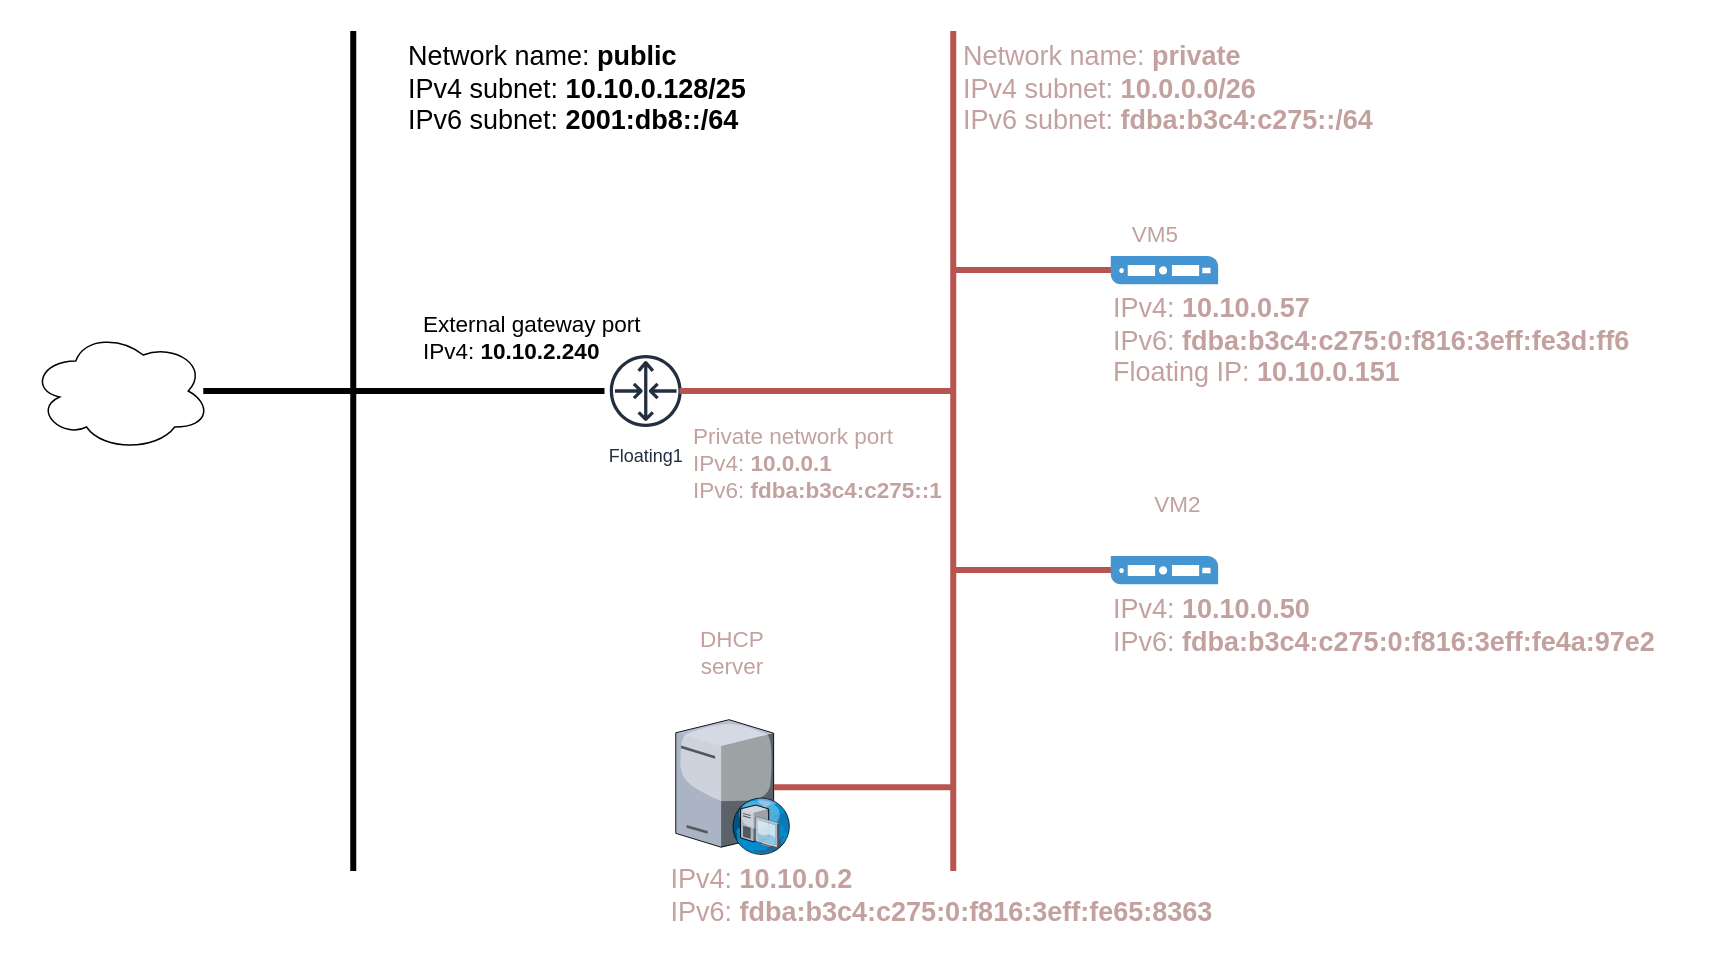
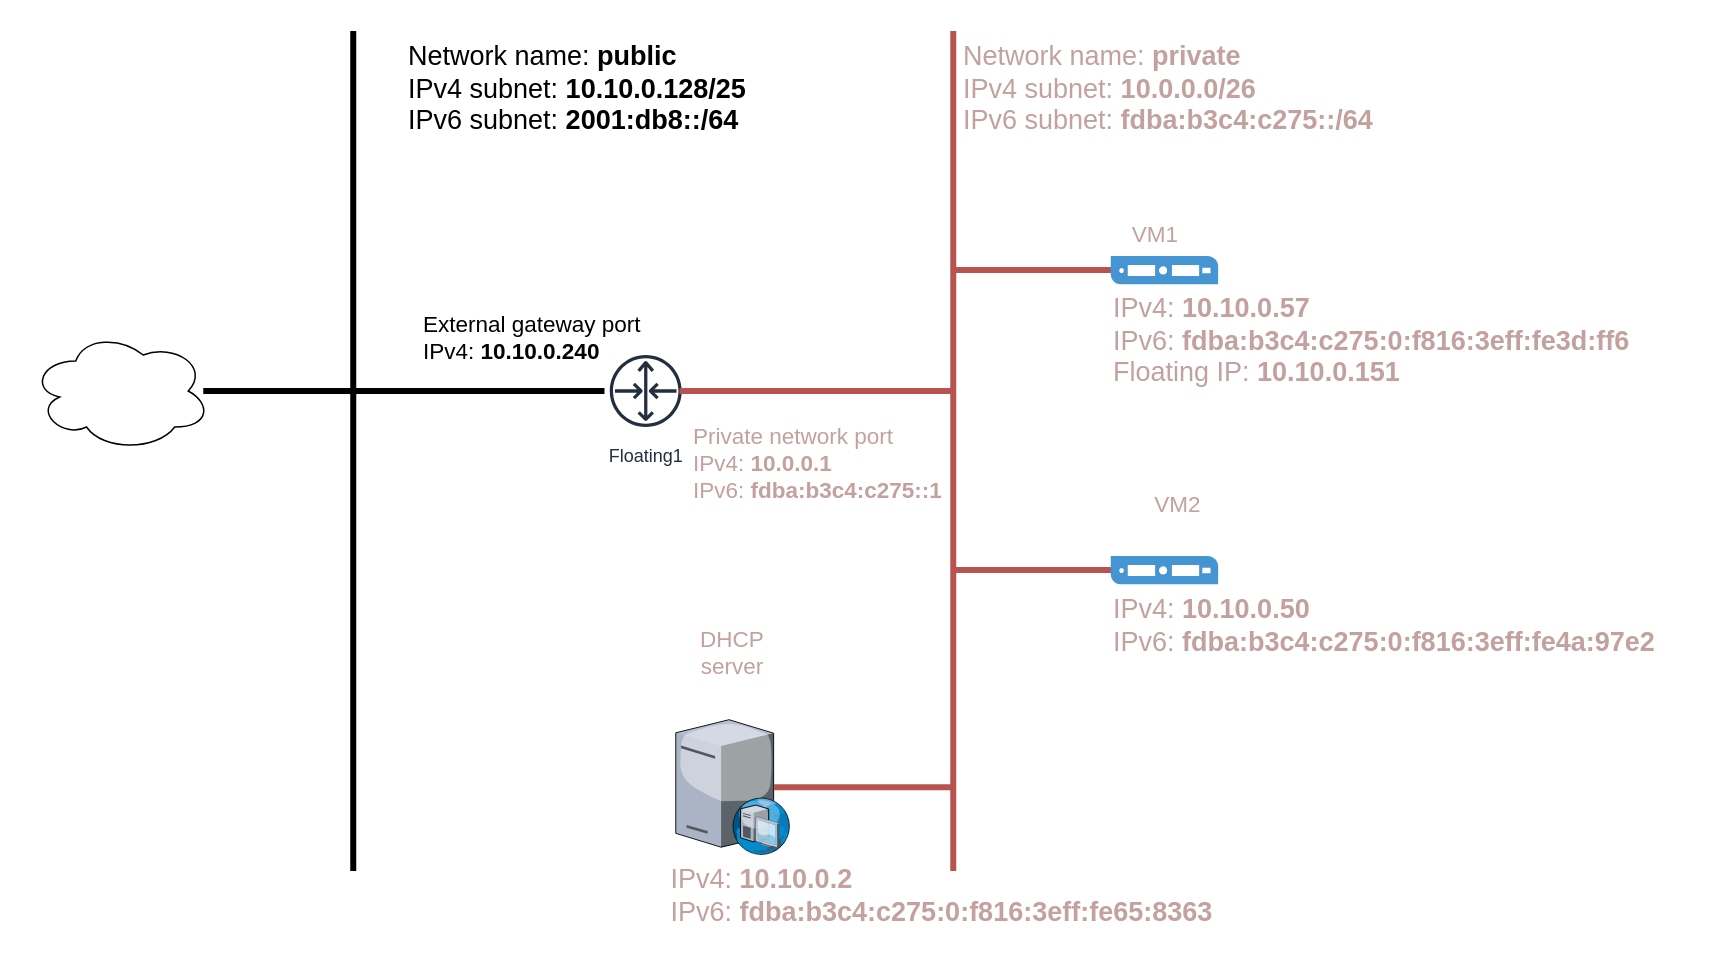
(1156, 233) -> (1156, 233)
(523, 333) -> (523, 333)
